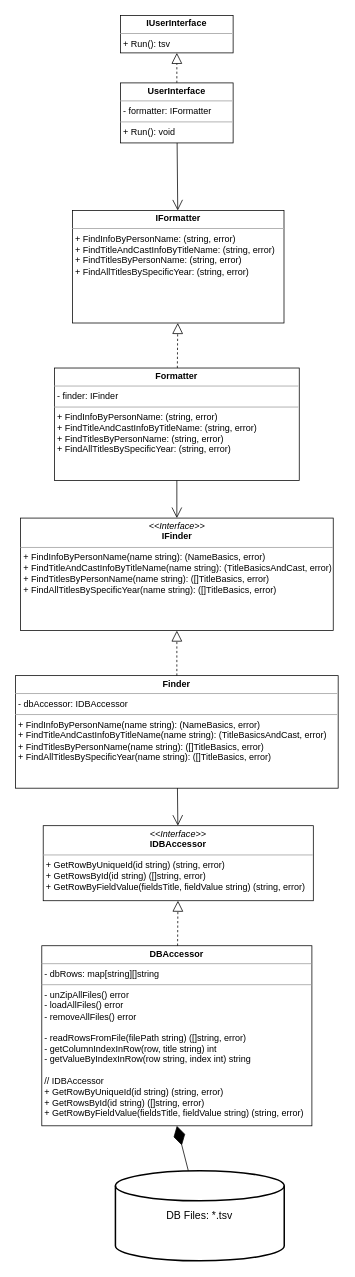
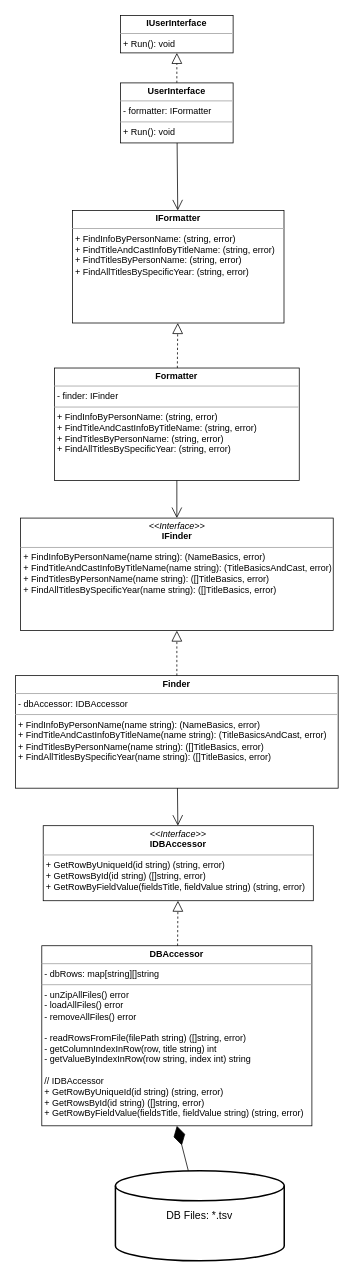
(156, 26) -> (156, 26)
